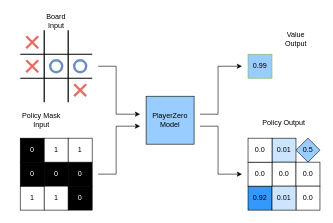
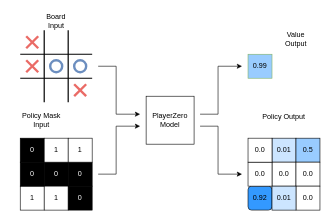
(170, 120) -> (170, 120)
(284, 123) -> (284, 117)
(308, 150) -> (308, 150)
(260, 198) -> (260, 198)
